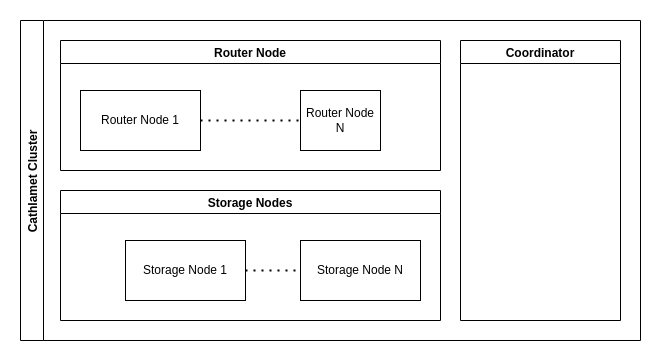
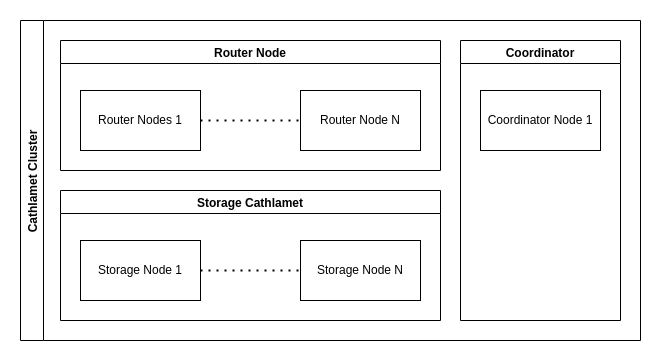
(141, 121) -> (141, 121)
(341, 121) -> (361, 121)
none -> (541, 121)
(250, 203) -> (250, 203)
(186, 271) -> (141, 271)
